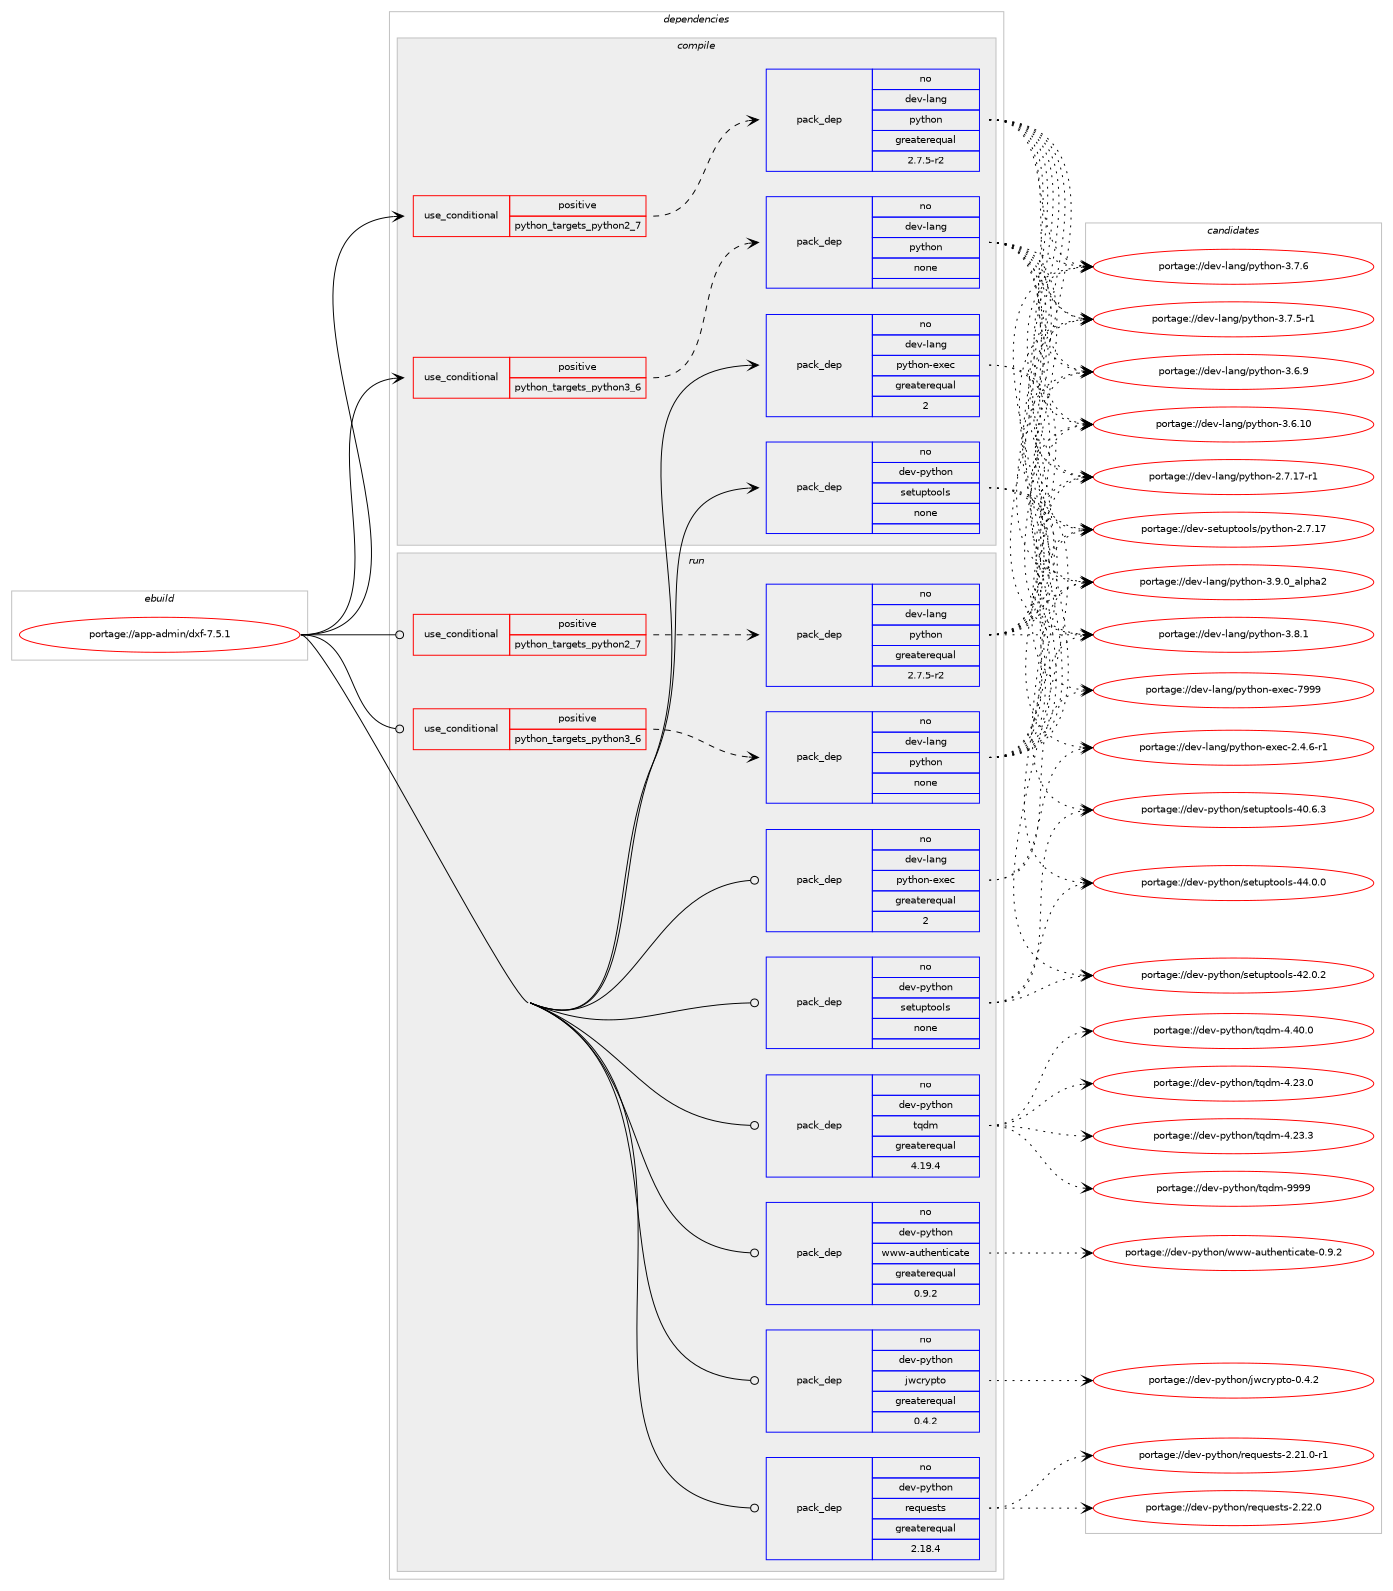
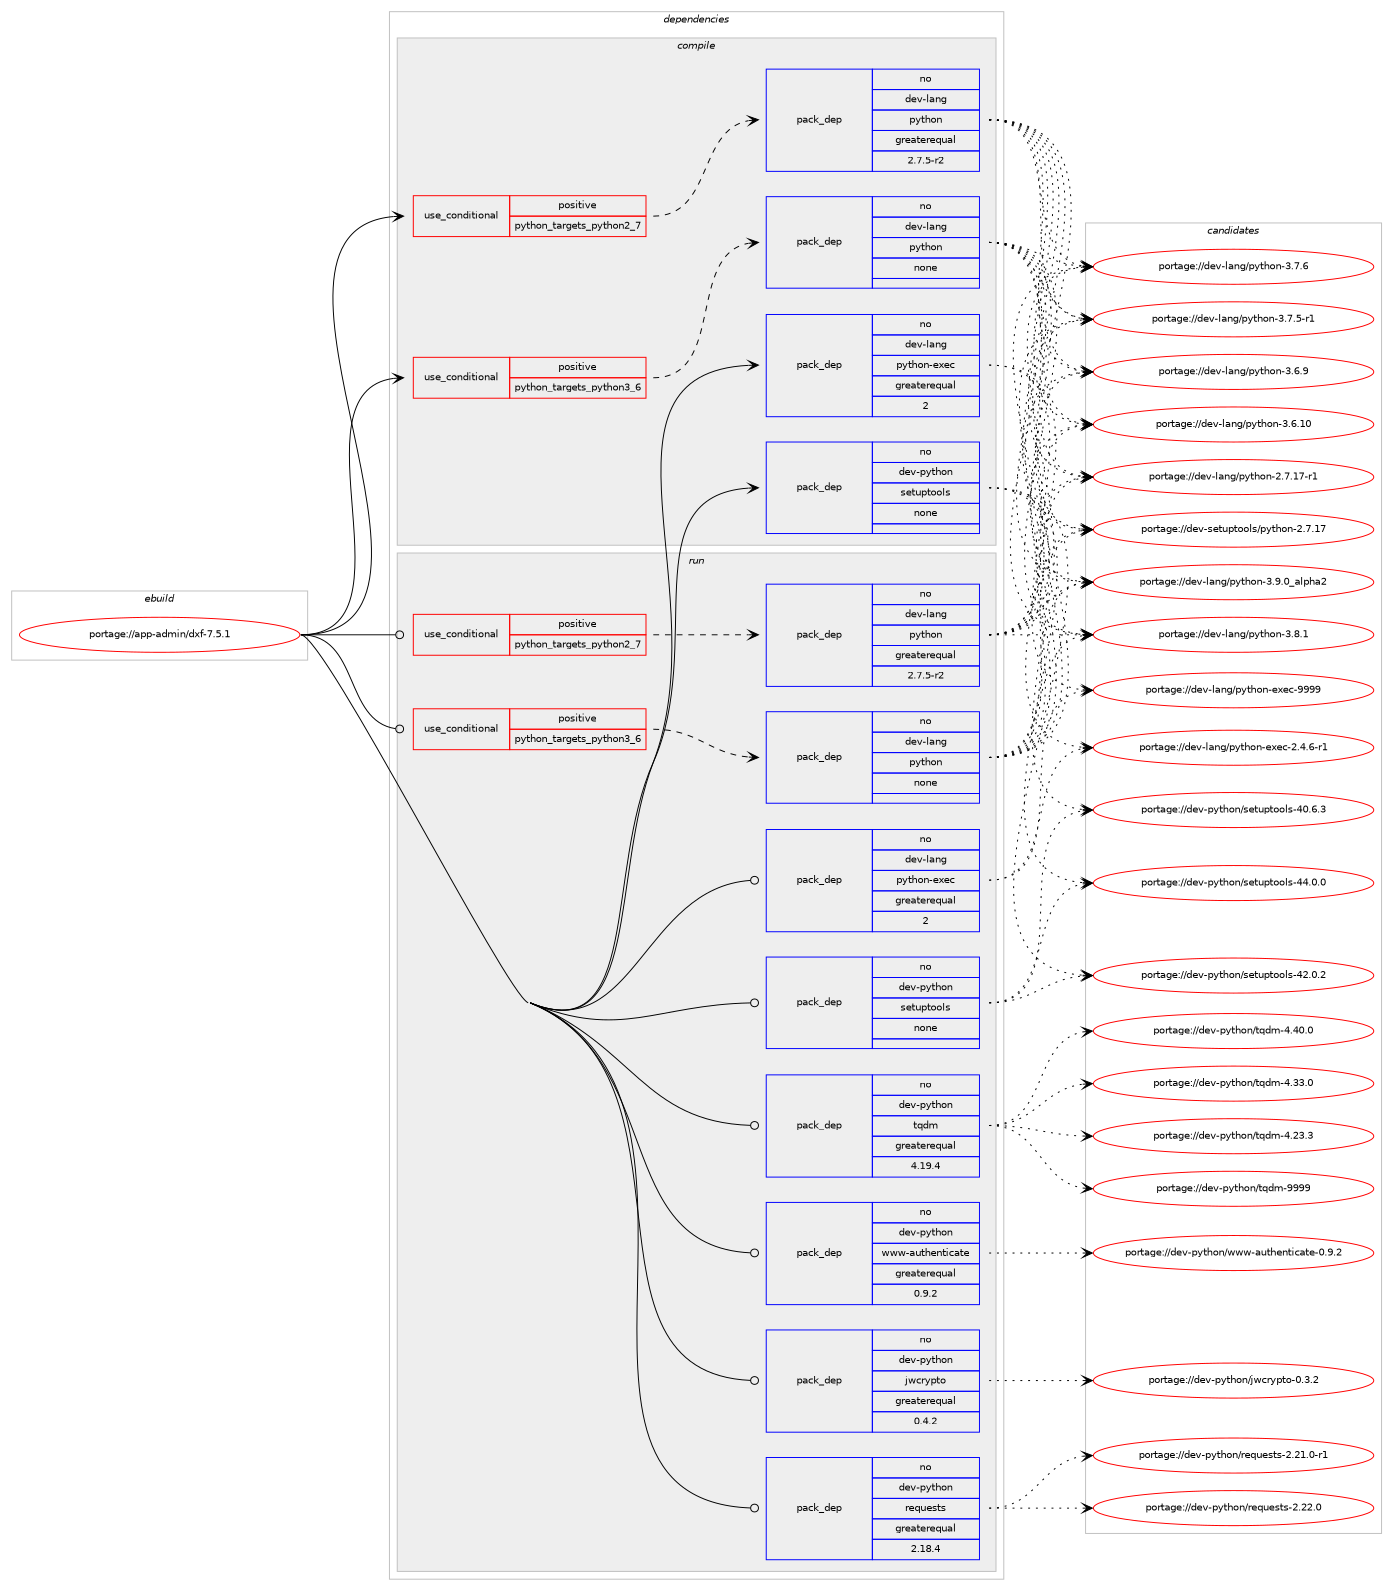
(1234, 690) -> (1234, 690)
(1234, 1084) -> (1234, 1084)
(1234, 1381) -> (1234, 1381)
